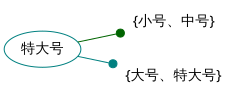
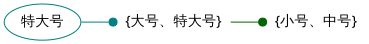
(97, 38) -> (245, 22)
